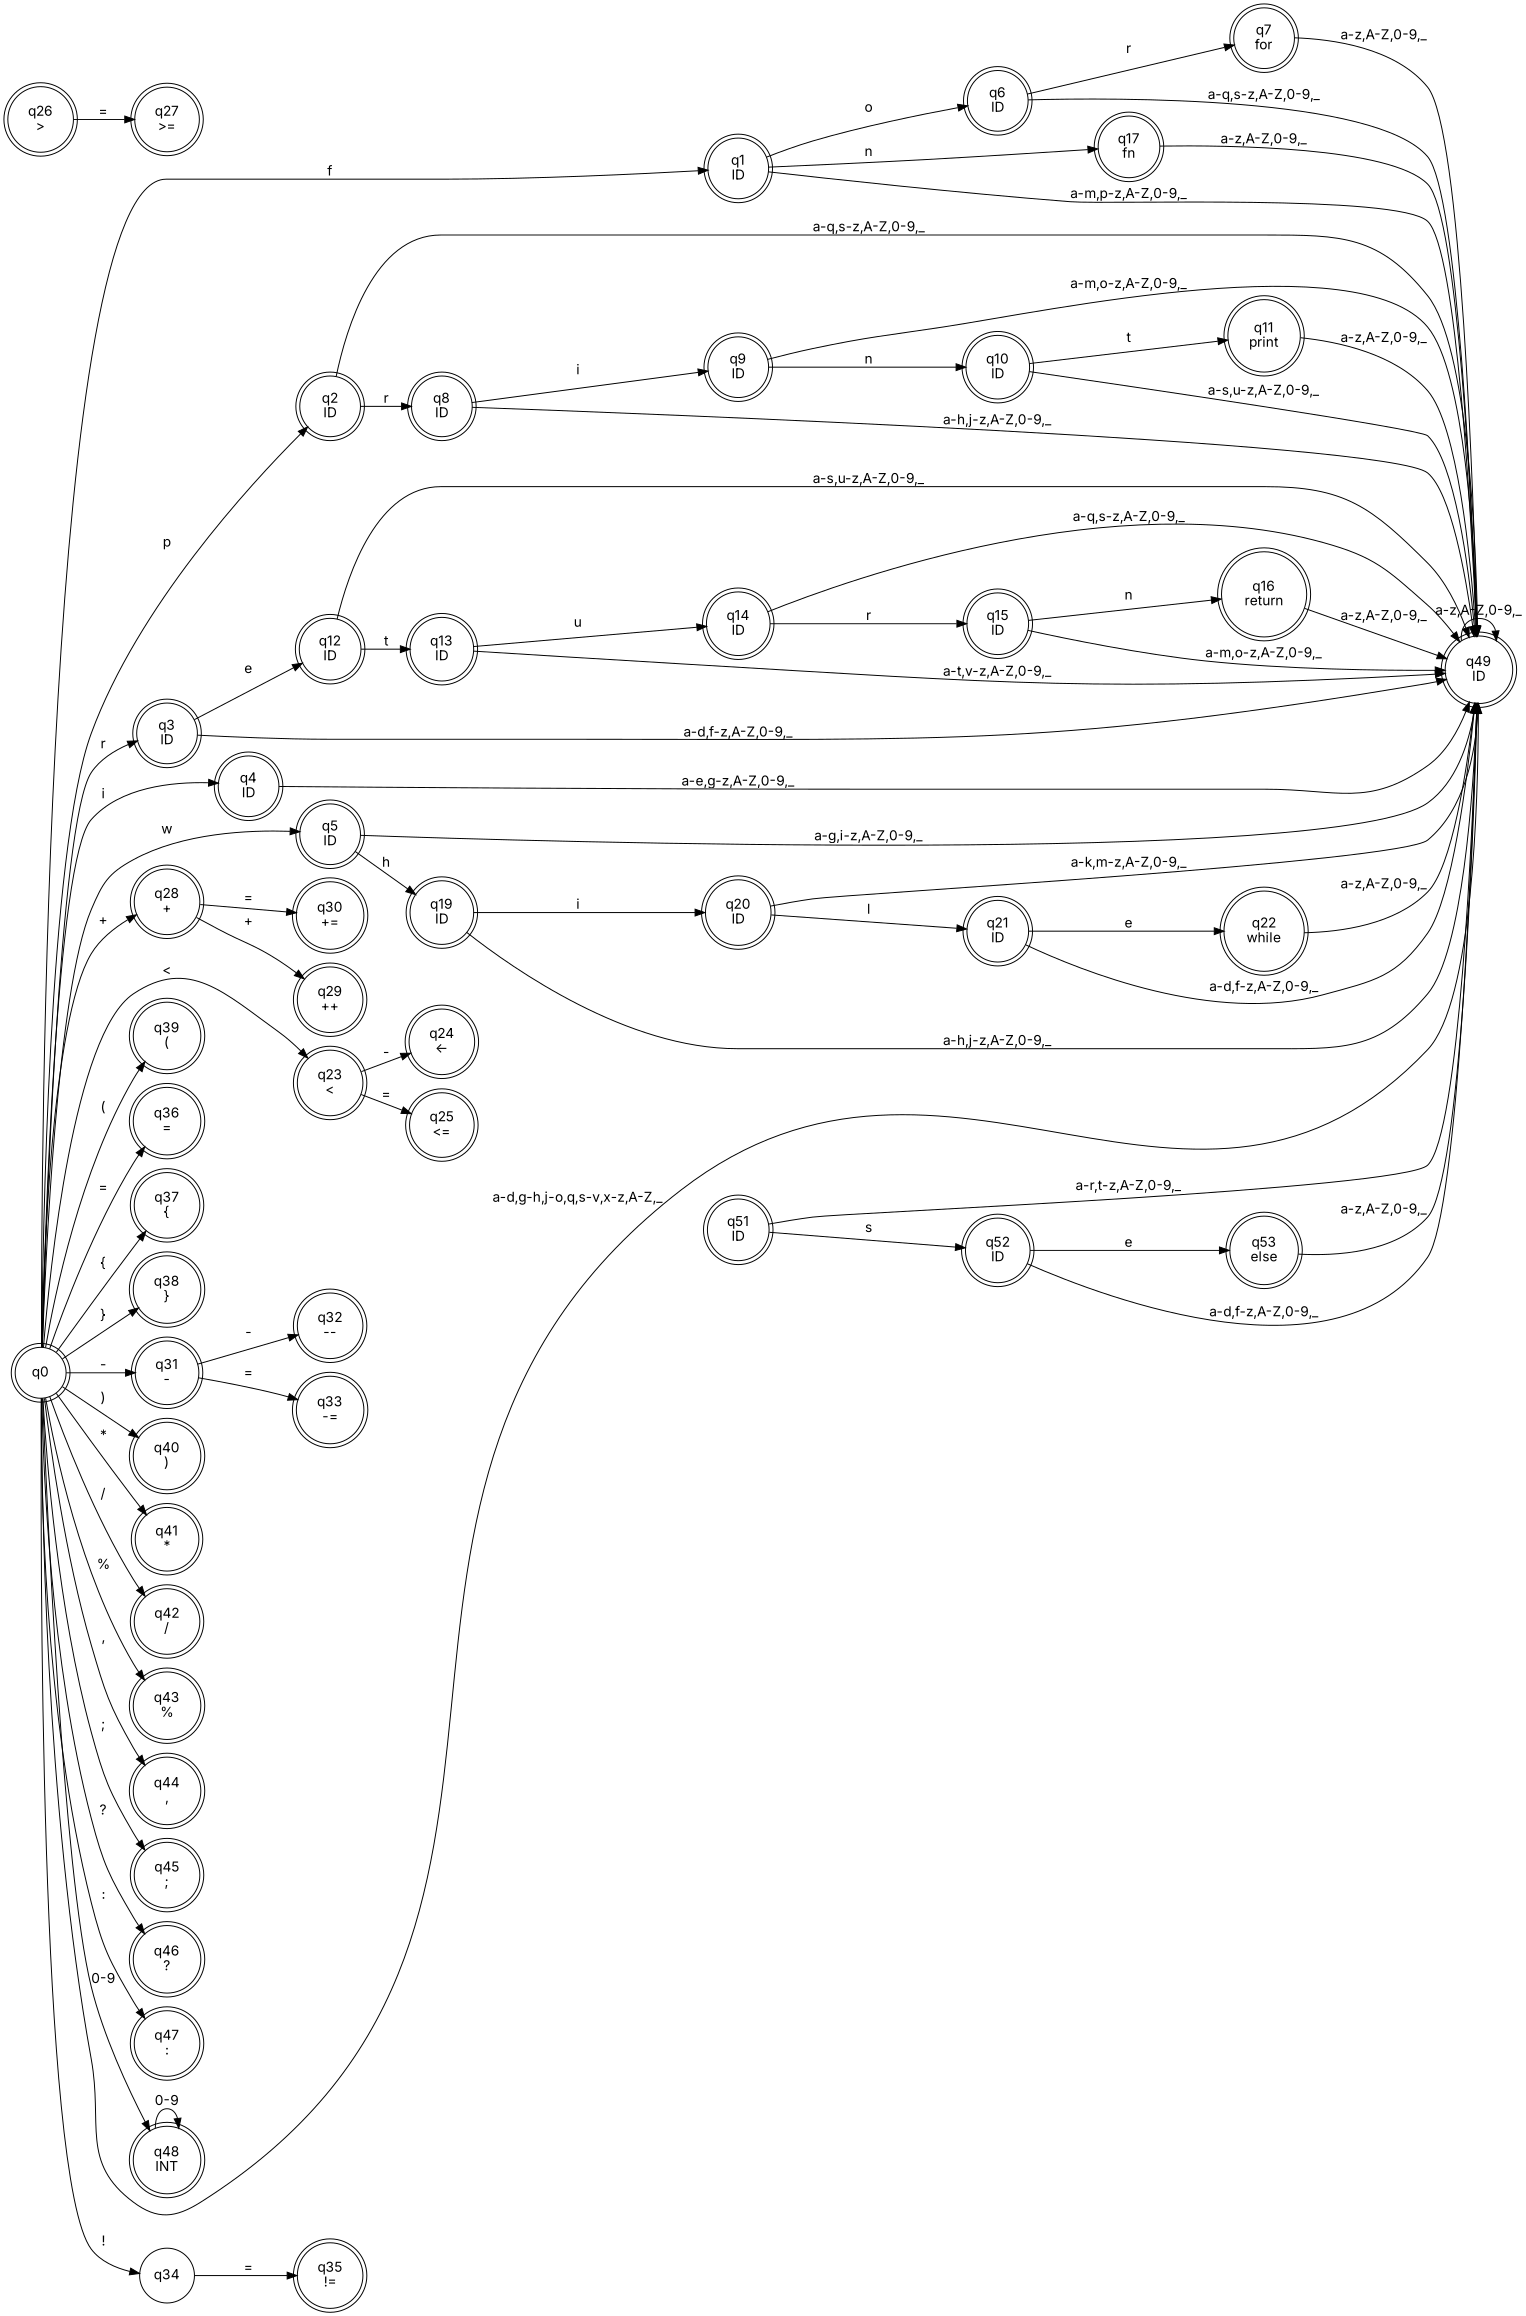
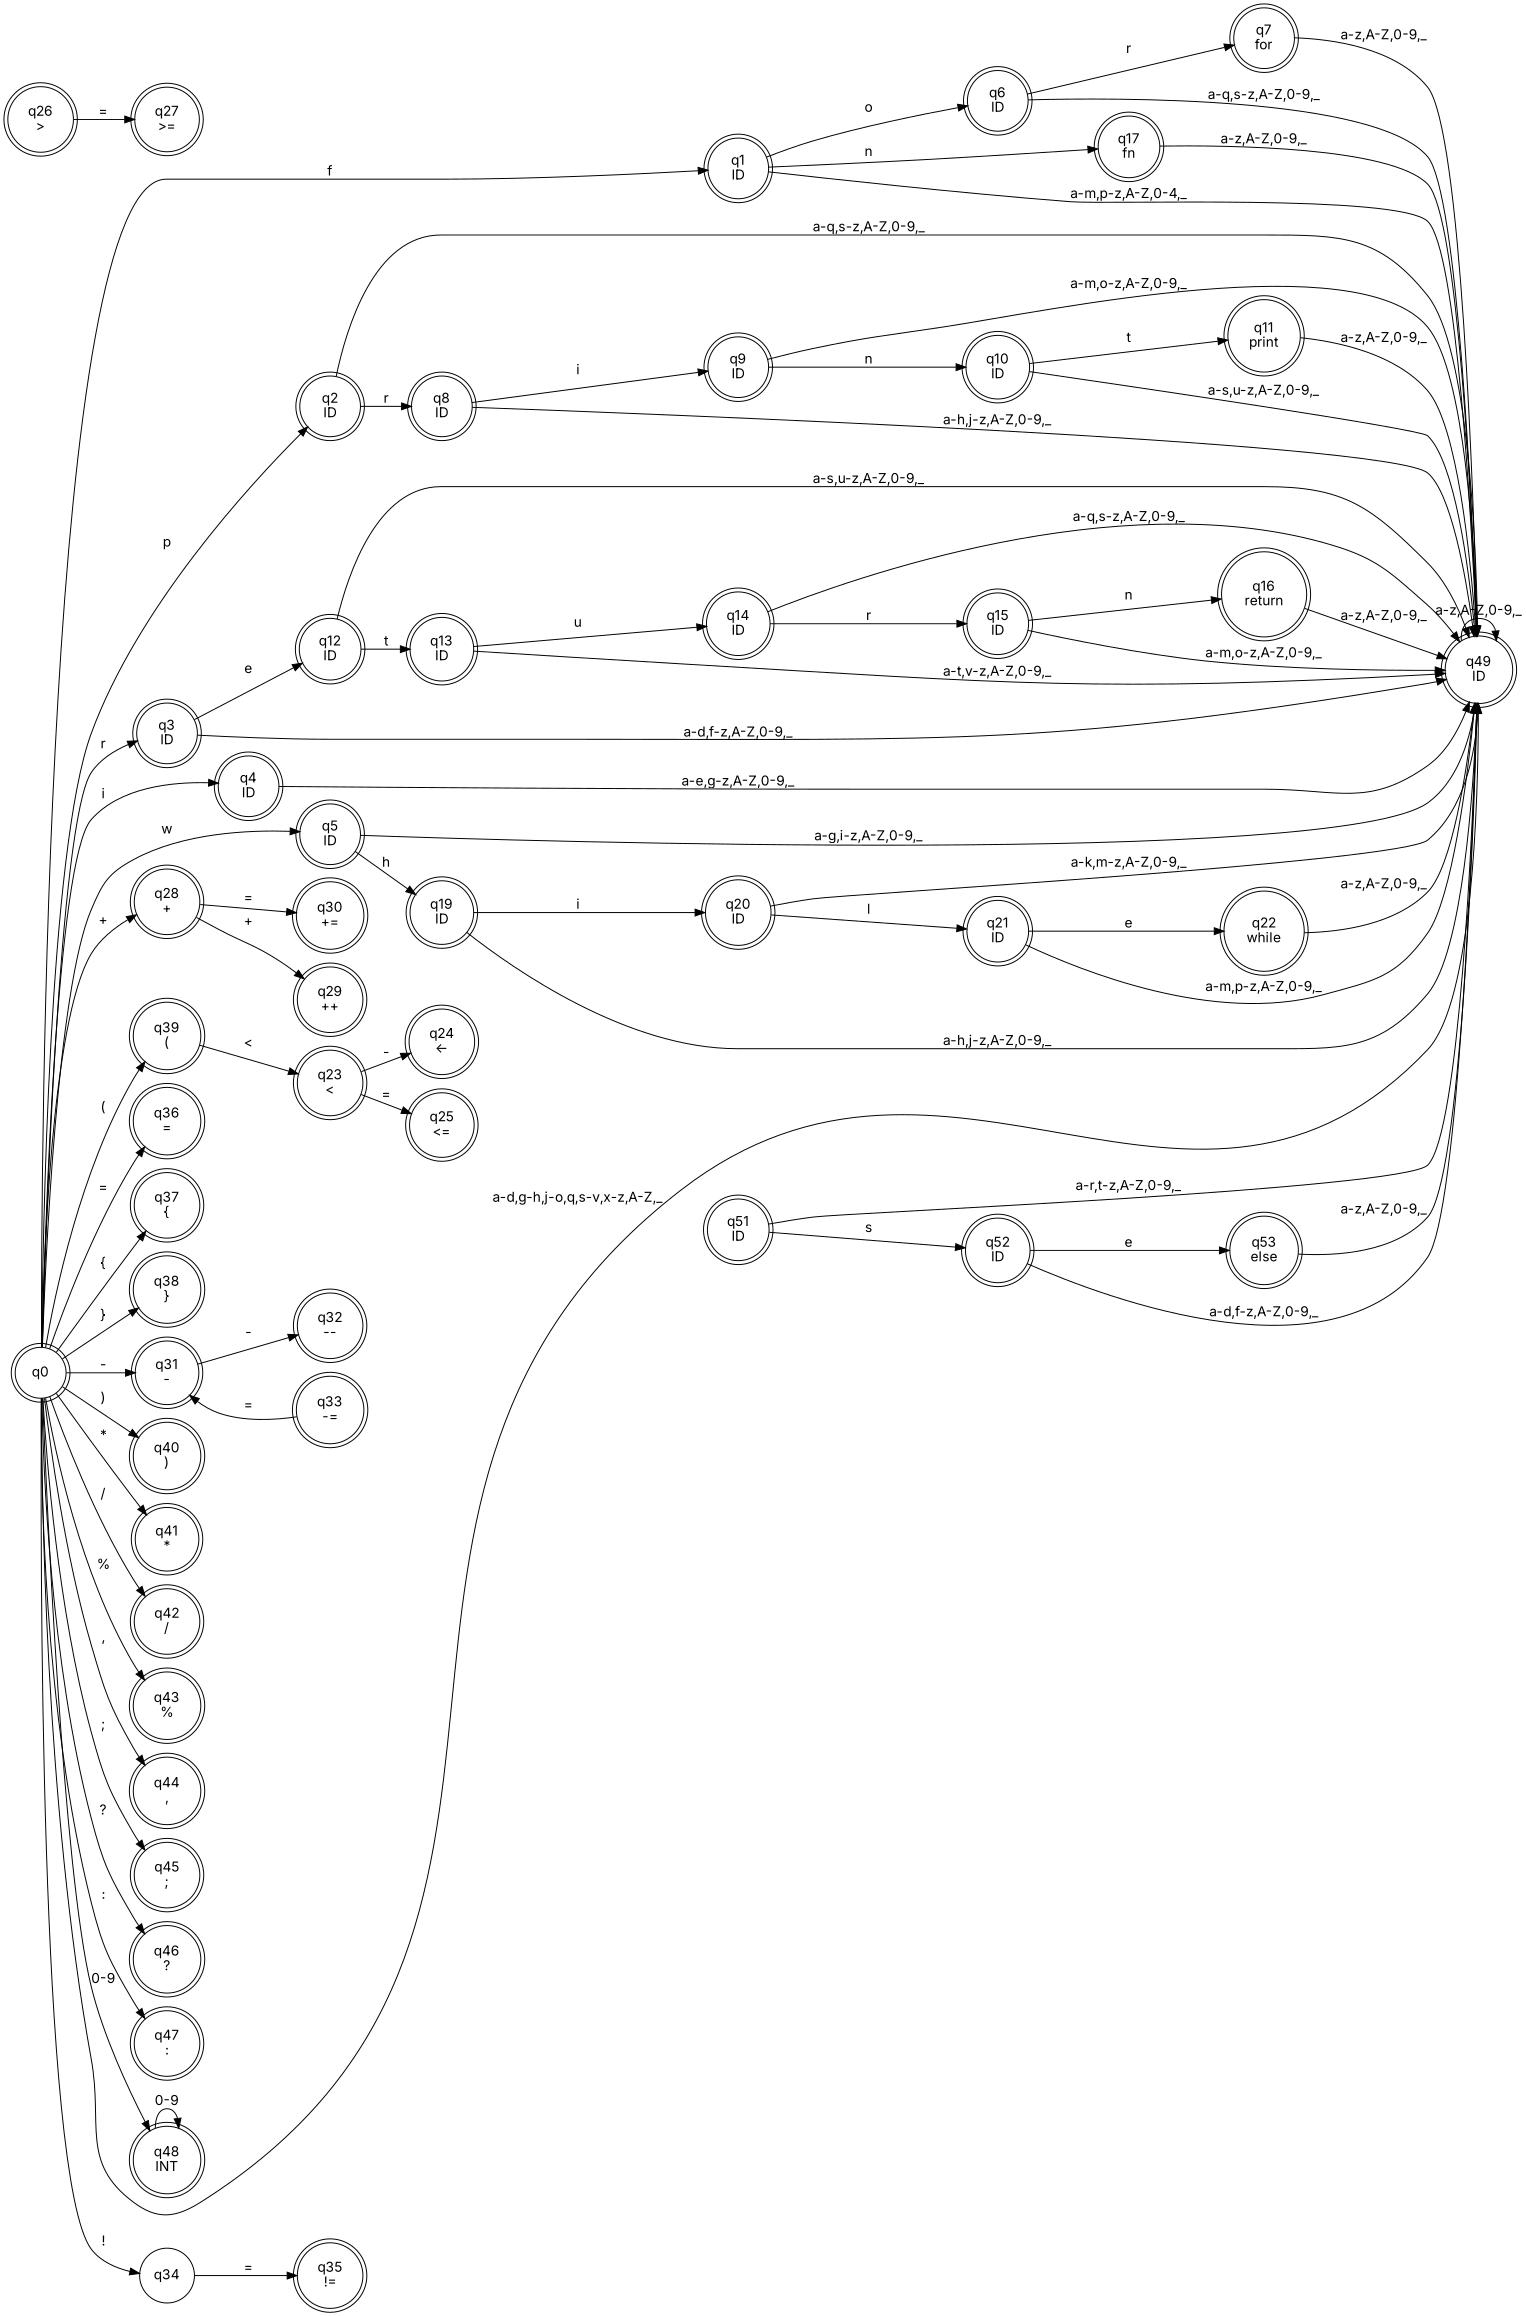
(1129, 194) -> (1129, 194)
(1264, 987) -> (1264, 987)
(90, 1070) -> (244, 1058)
(244, 1386) -> (245, 1419)
